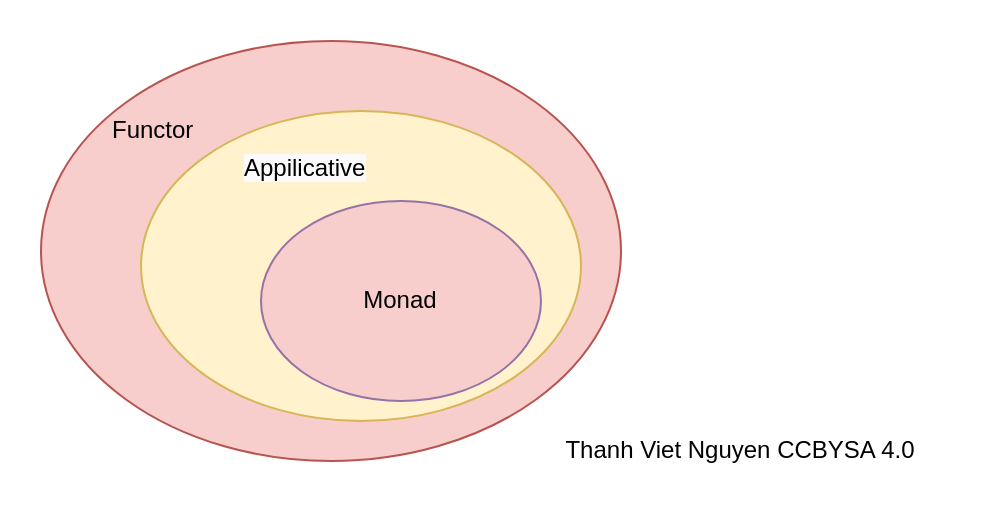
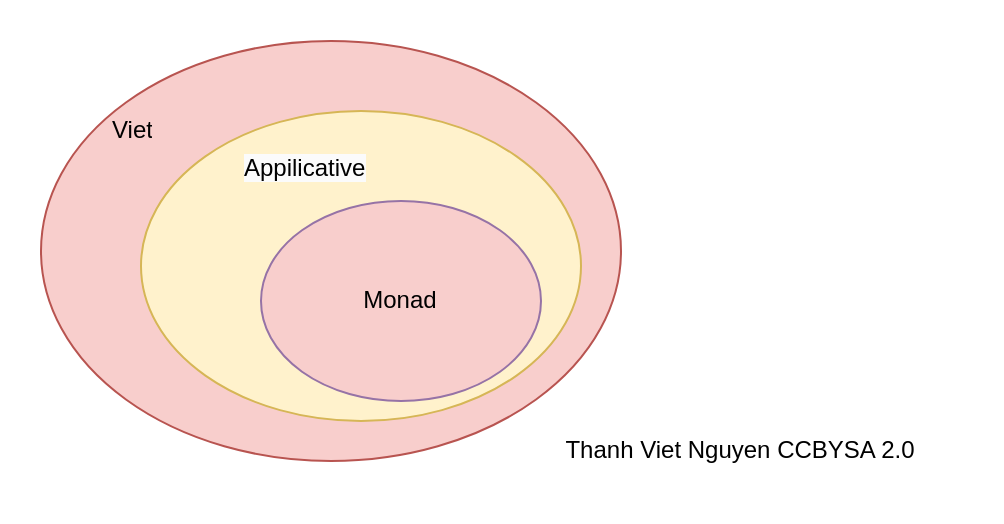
(160, 131) -> (137, 131)
(741, 451) -> (741, 451)
